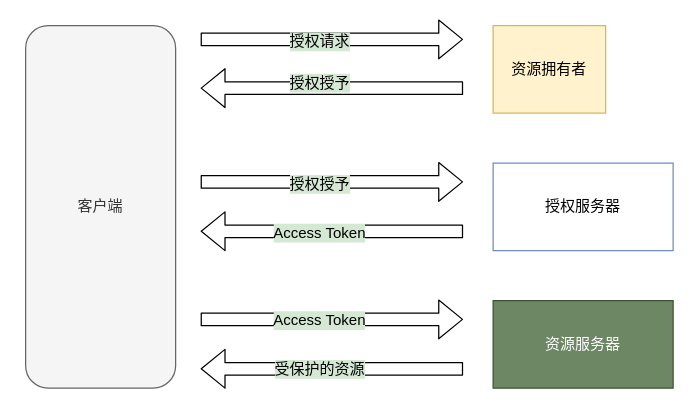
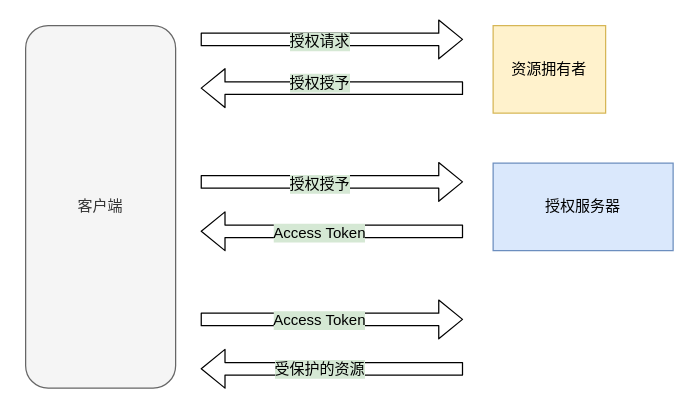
(583, 207) -> (583, 207)
(583, 344) -> none
